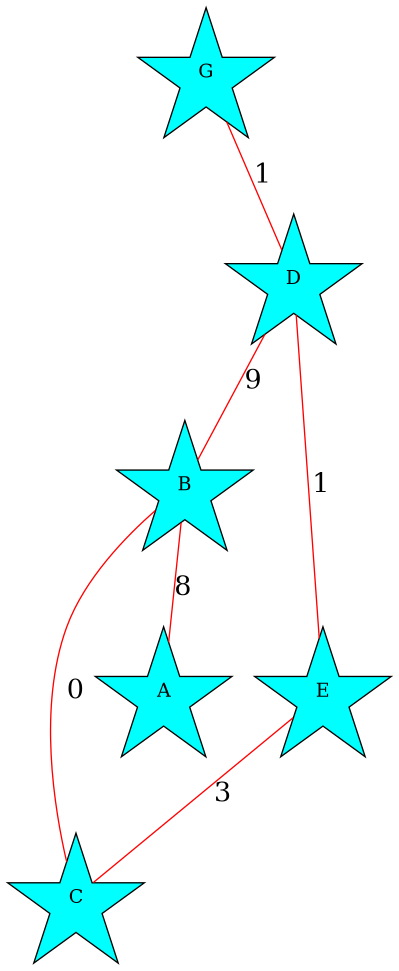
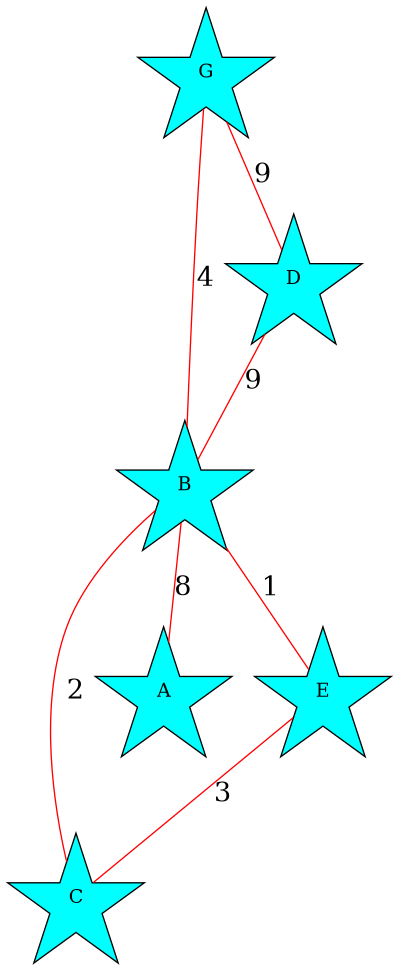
(263, 176) -> (263, 176)
none -> (194, 268)
(308, 477) -> (268, 609)
(75, 692) -> (75, 692)
